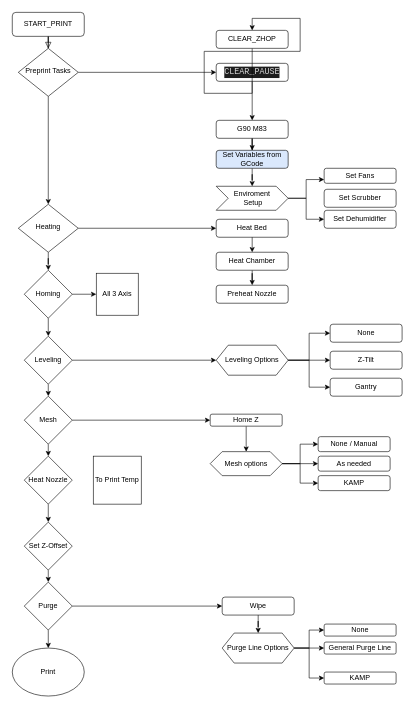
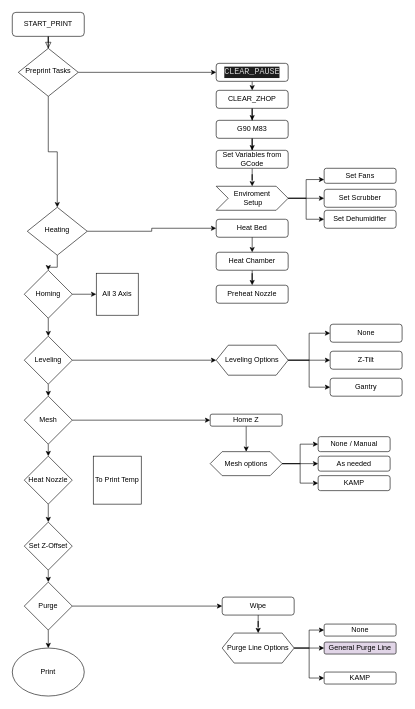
(252, 39) -> (252, 99)
(252, 159) -> (252, 159)
none -> (318, 198)
(48, 228) -> (57, 231)
(360, 648) -> (360, 648)
